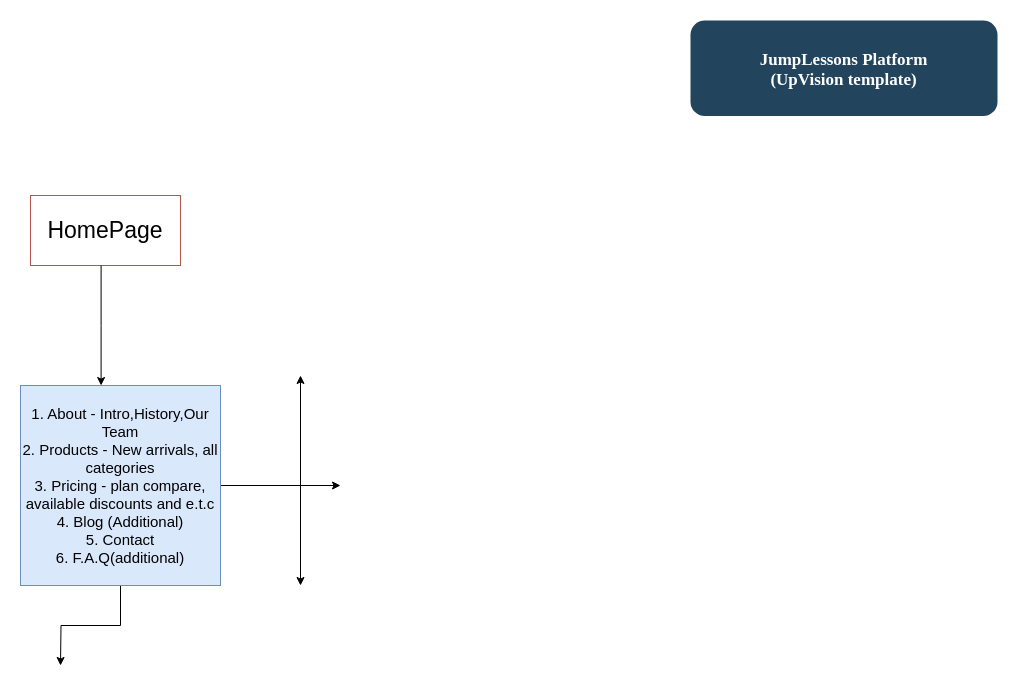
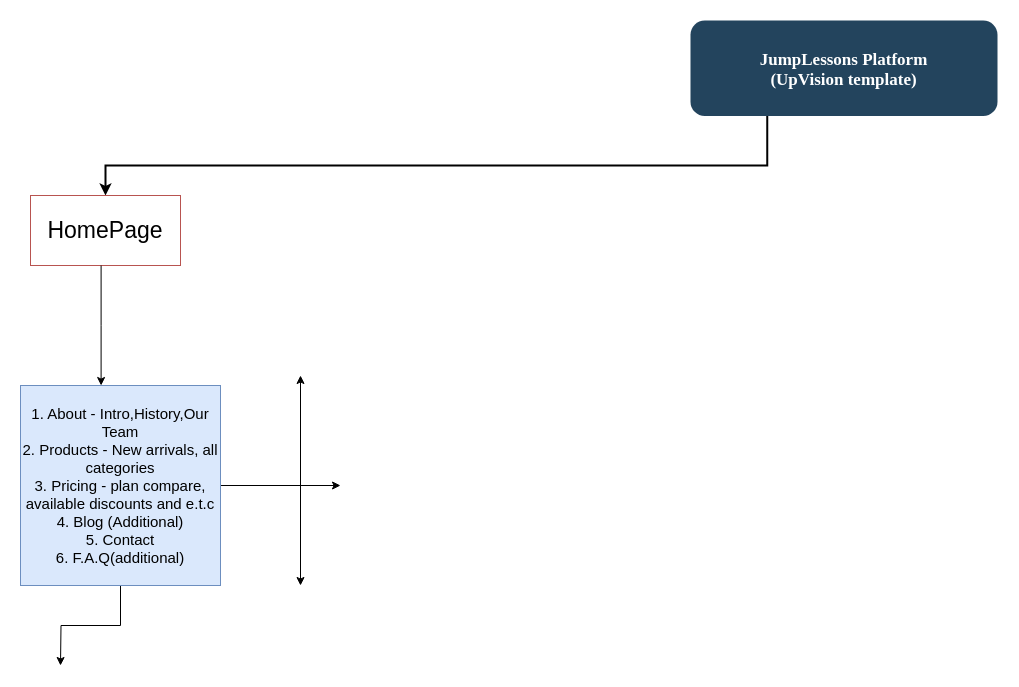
none -> (451, 166)
